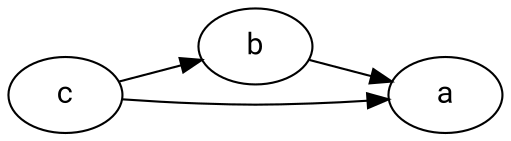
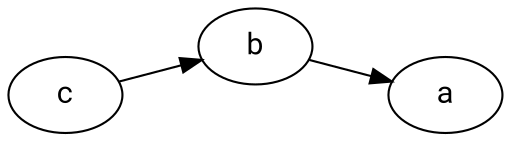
(245, 105) -> none
